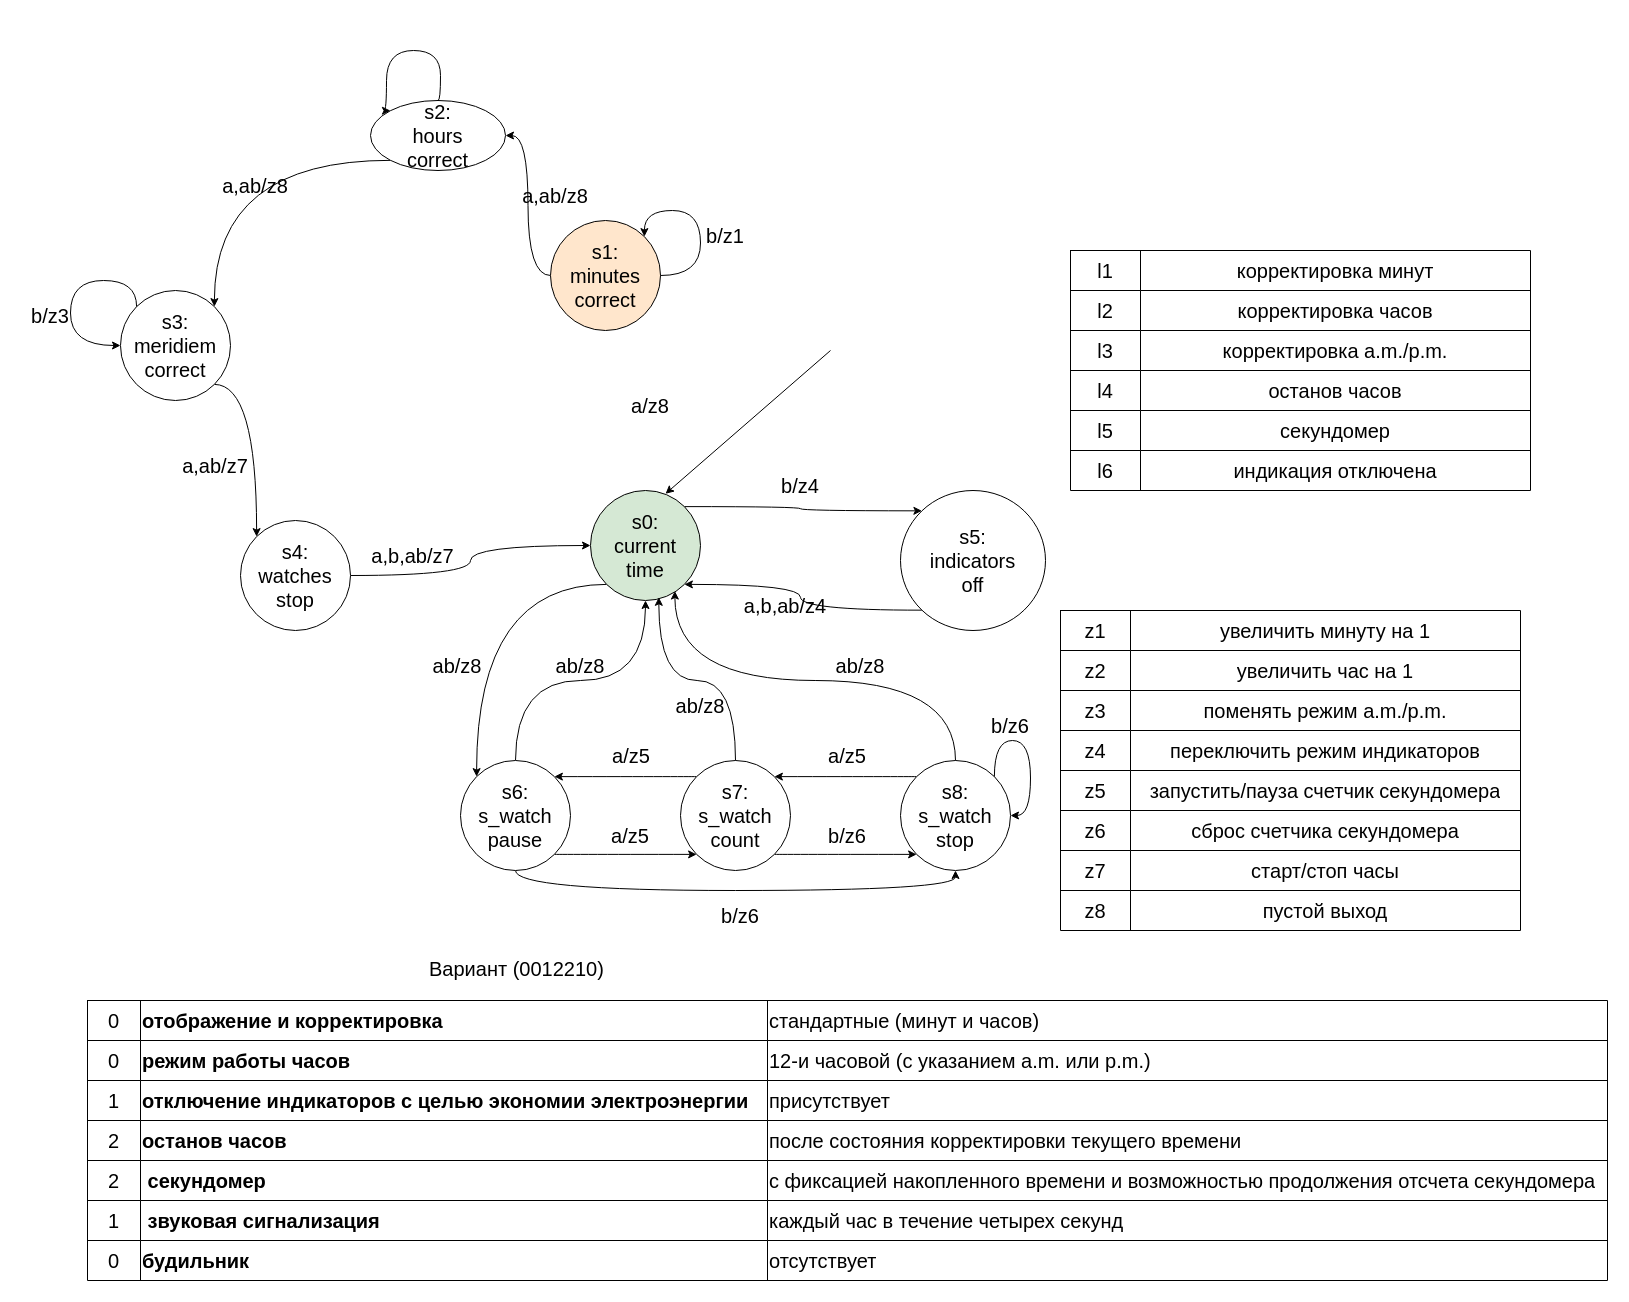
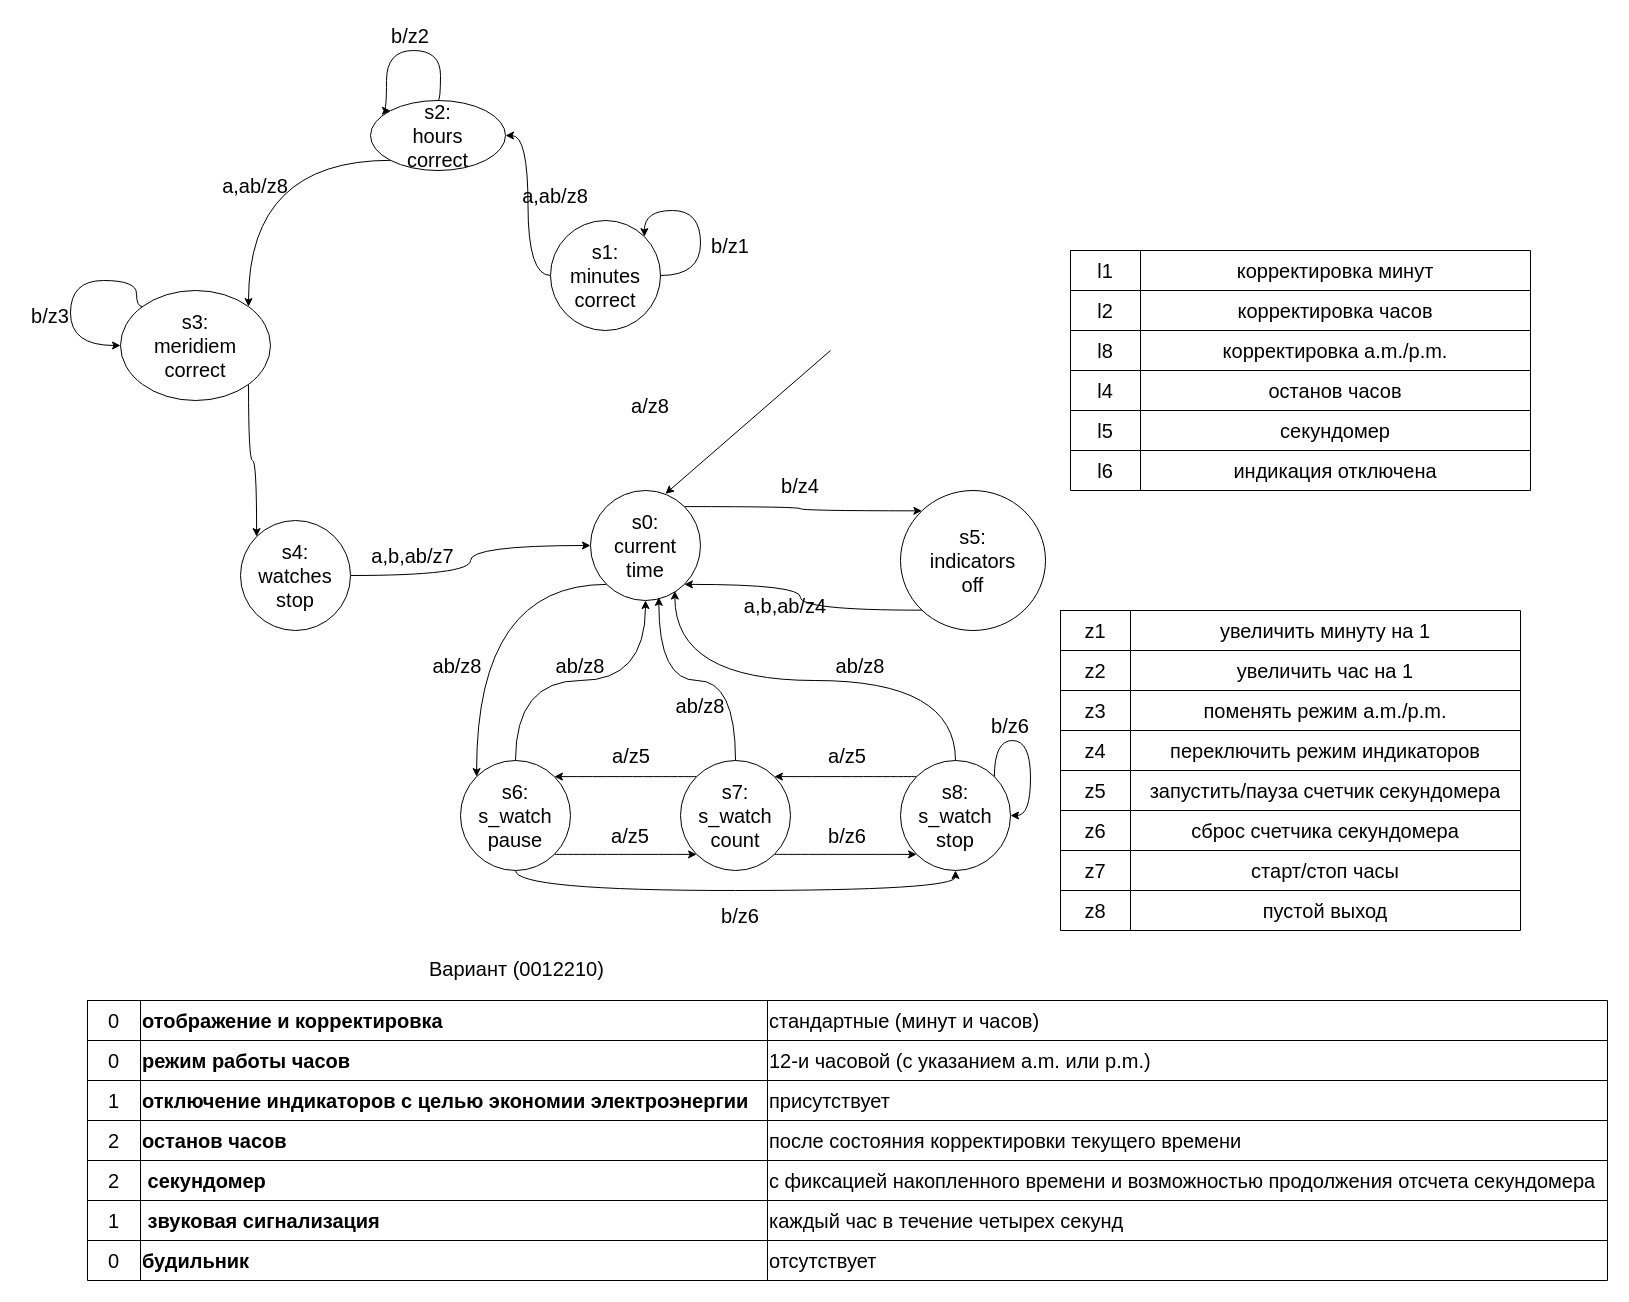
none -> (411, 36)
(726, 236) -> (731, 246)
(606, 276) -> (606, 276)
(176, 346) -> (196, 346)
(1106, 351) -> (1106, 351)
(216, 466) -> none
(646, 546) -> (646, 546)
